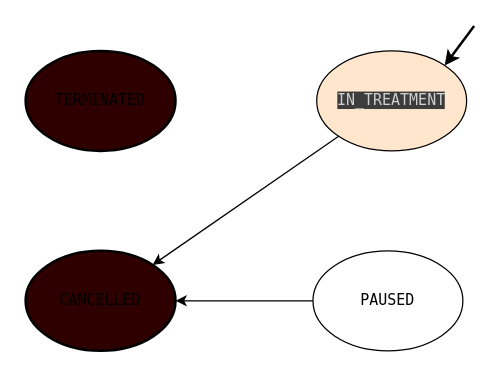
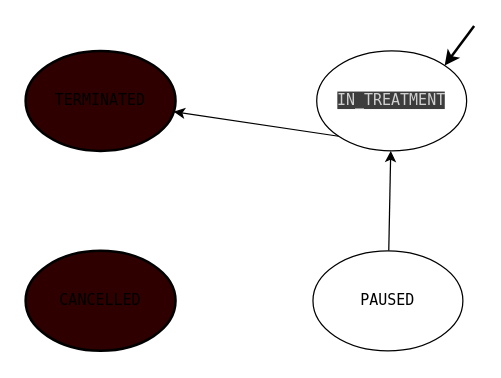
(392, 101) -> (392, 101)
(249, 198) -> (260, 124)
(249, 301) -> (390, 205)
